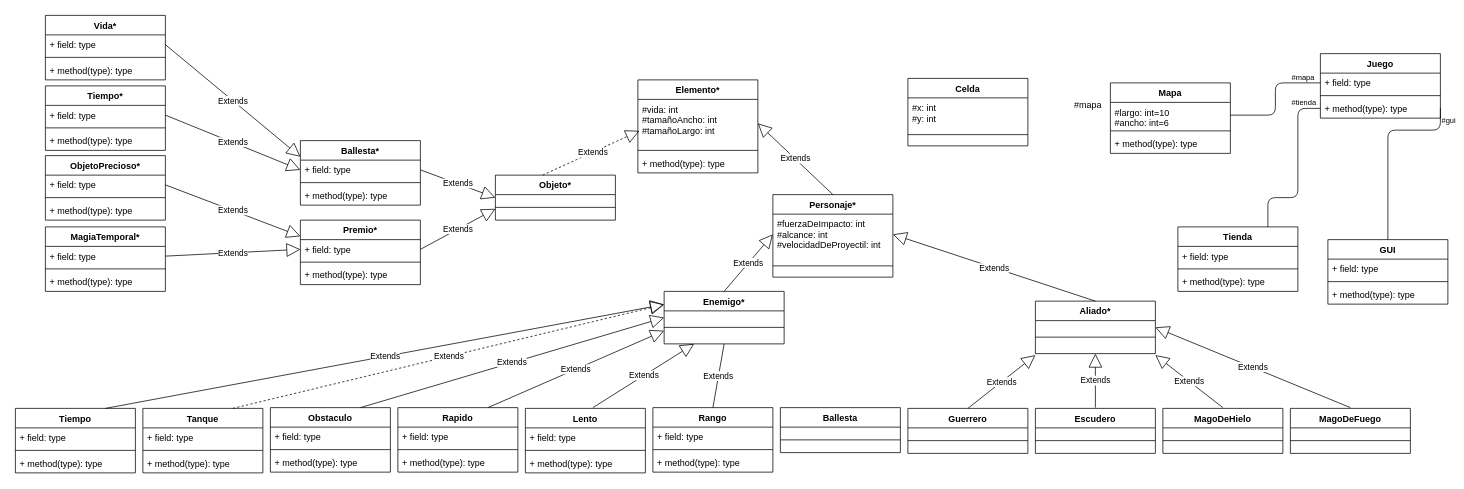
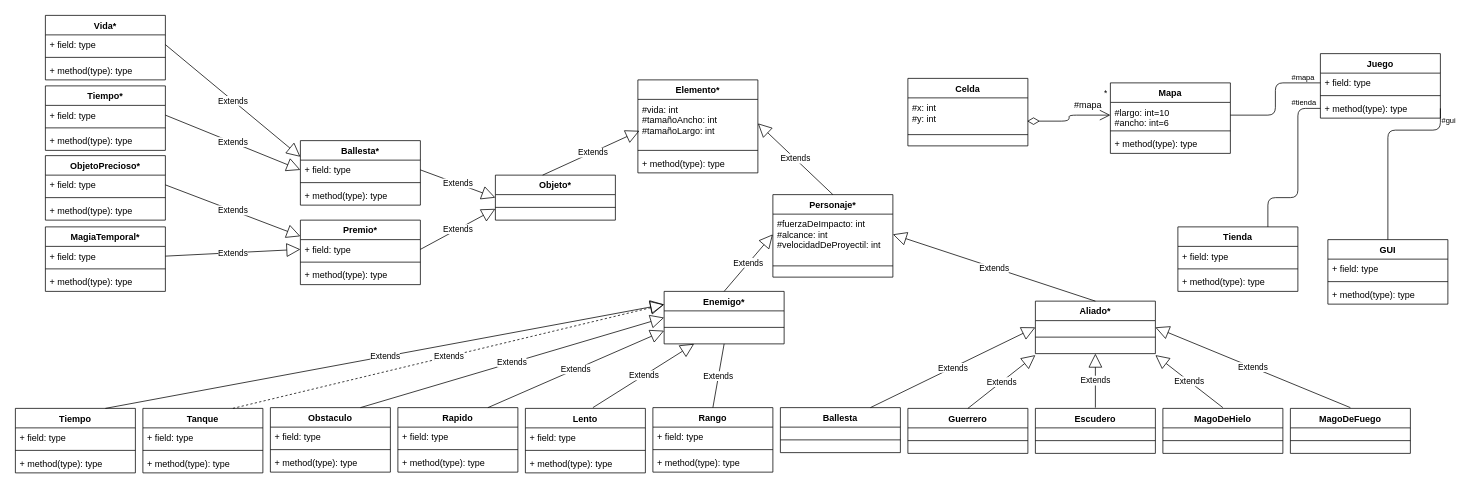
none -> (1070, 116)
(561, 167) -> (561, 167)
none -> (946, 371)
